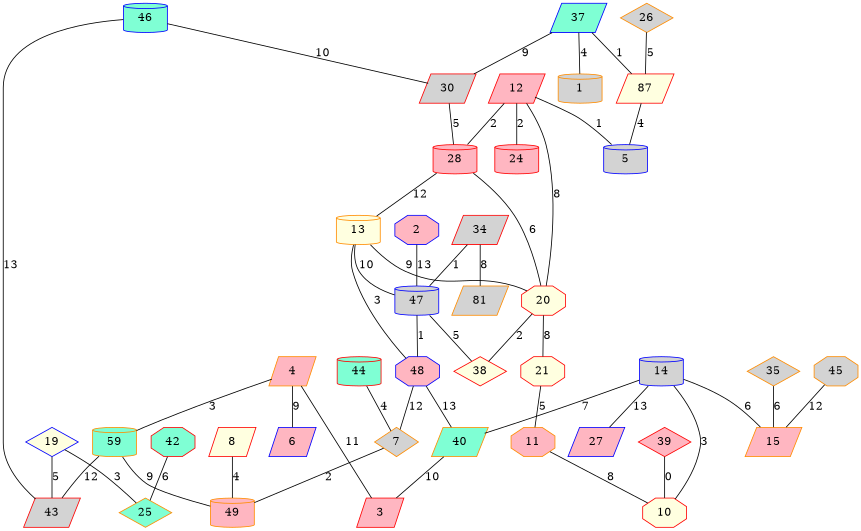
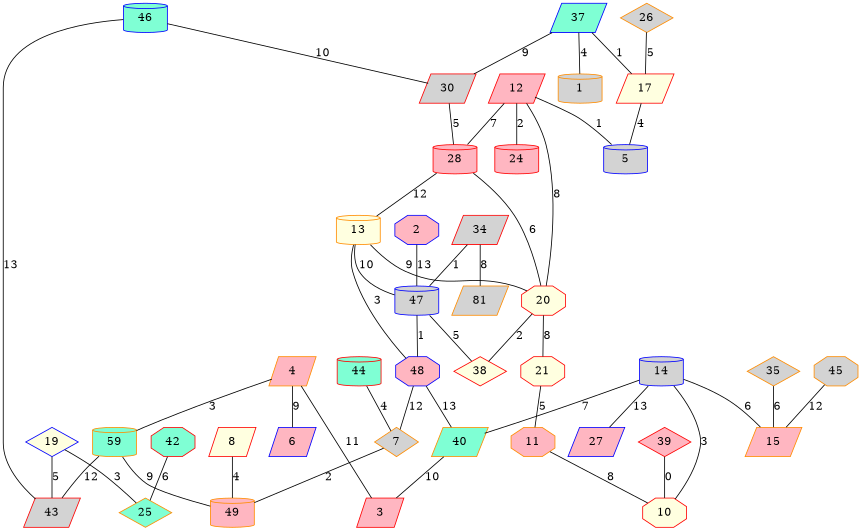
(645, 89) -> (645, 89)
(494, 124) -> (494, 124)
